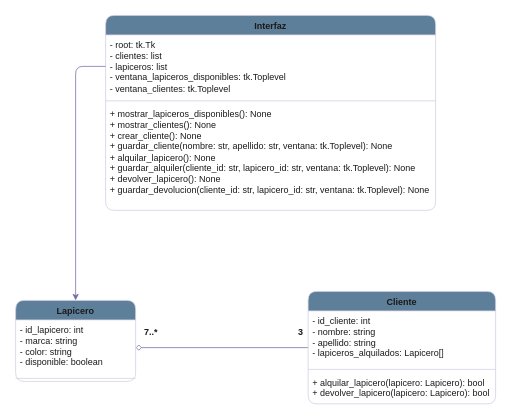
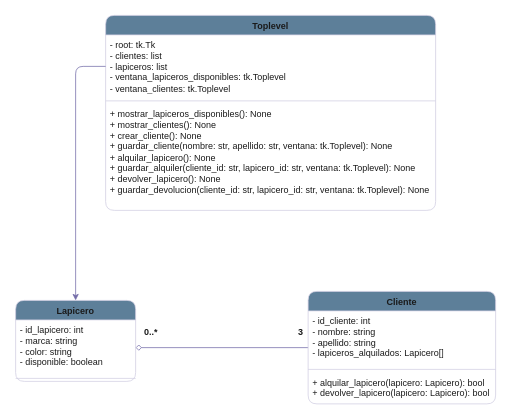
(270, 26) -> (270, 26)
(151, 333) -> (151, 333)
